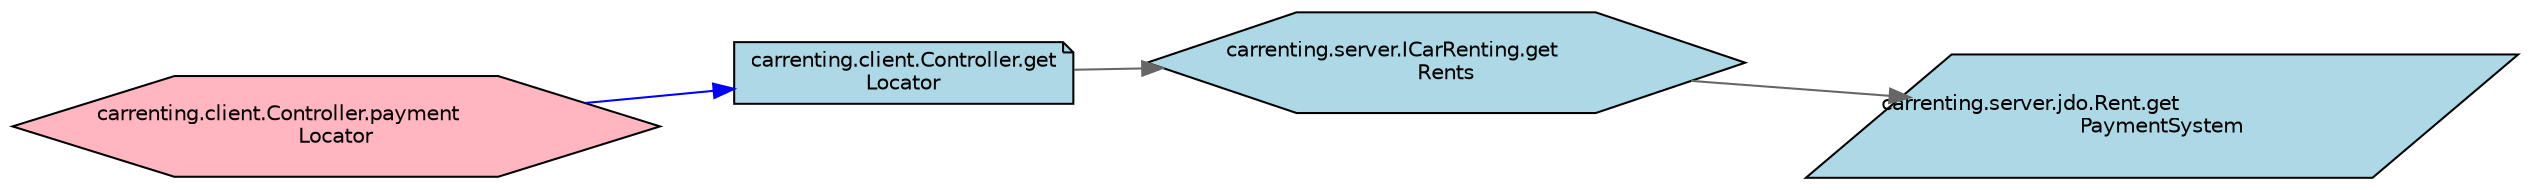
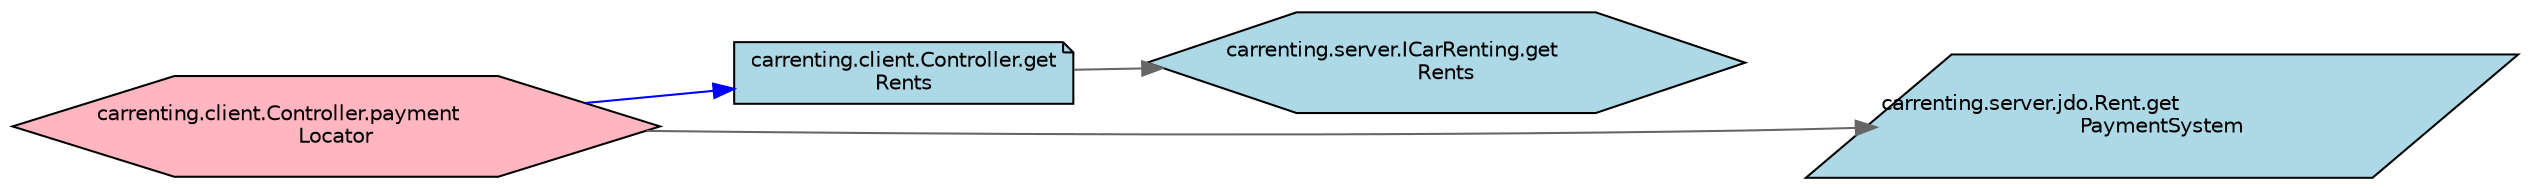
(904, 73) -> (904, 73)
(1790, 88) -> (1251, 134)
